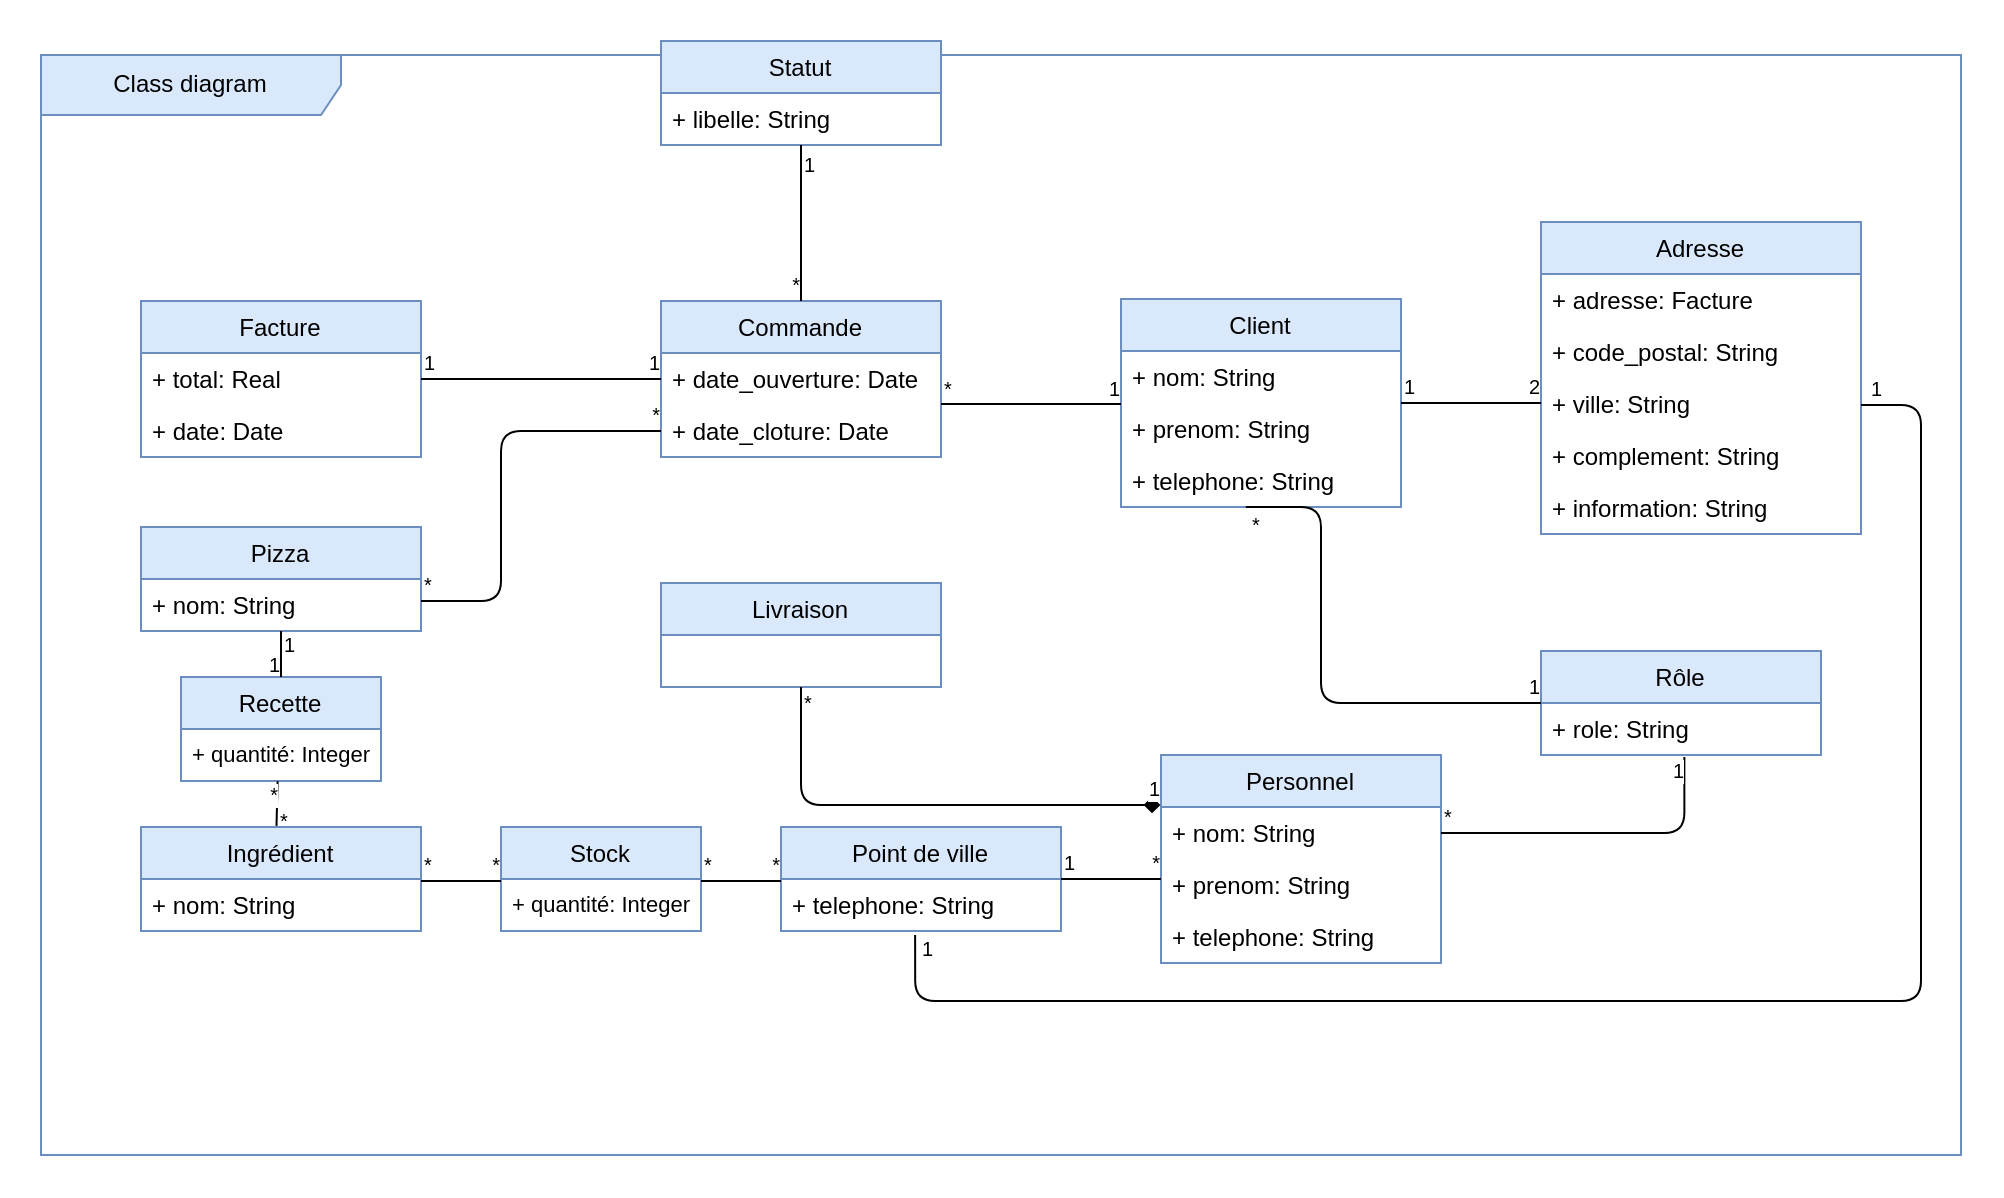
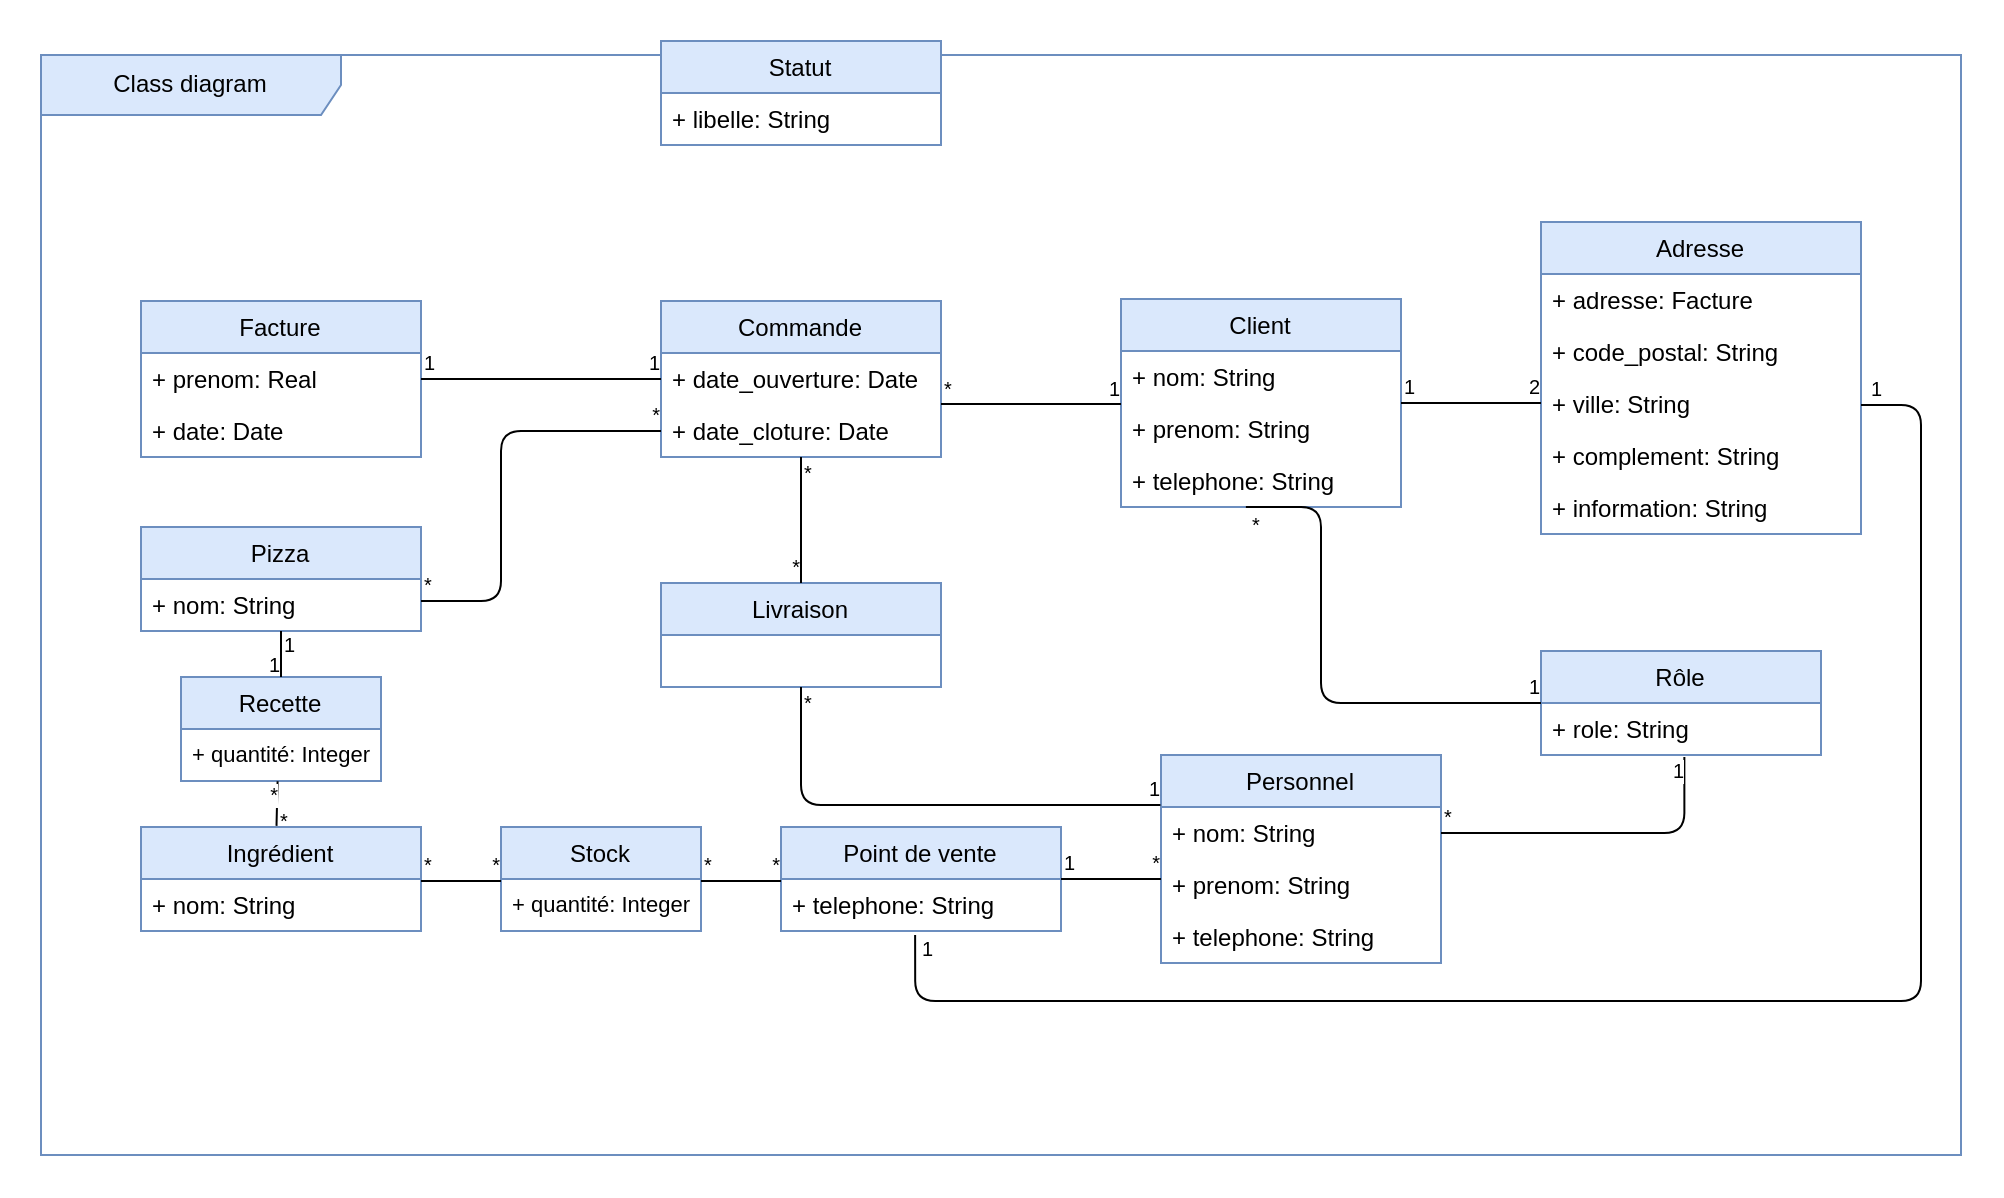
(801, 225) -> none
(224, 380) -> (234, 380)
none -> (801, 522)
(1144, 805) -> (1151, 805)
(920, 854) -> (920, 854)
